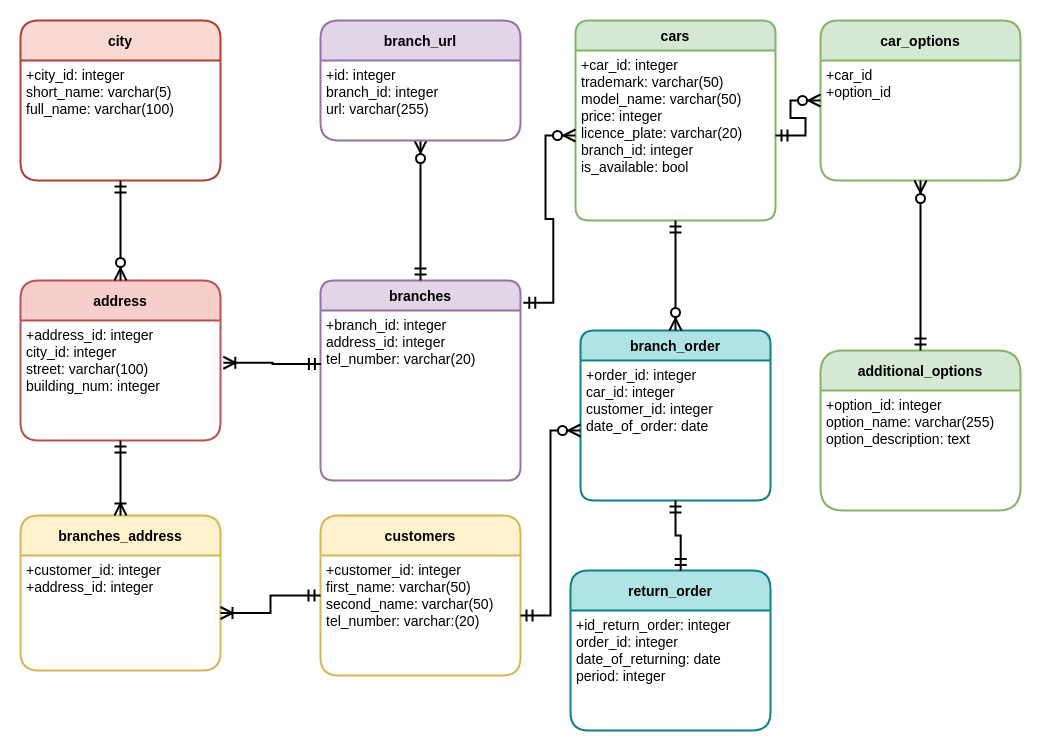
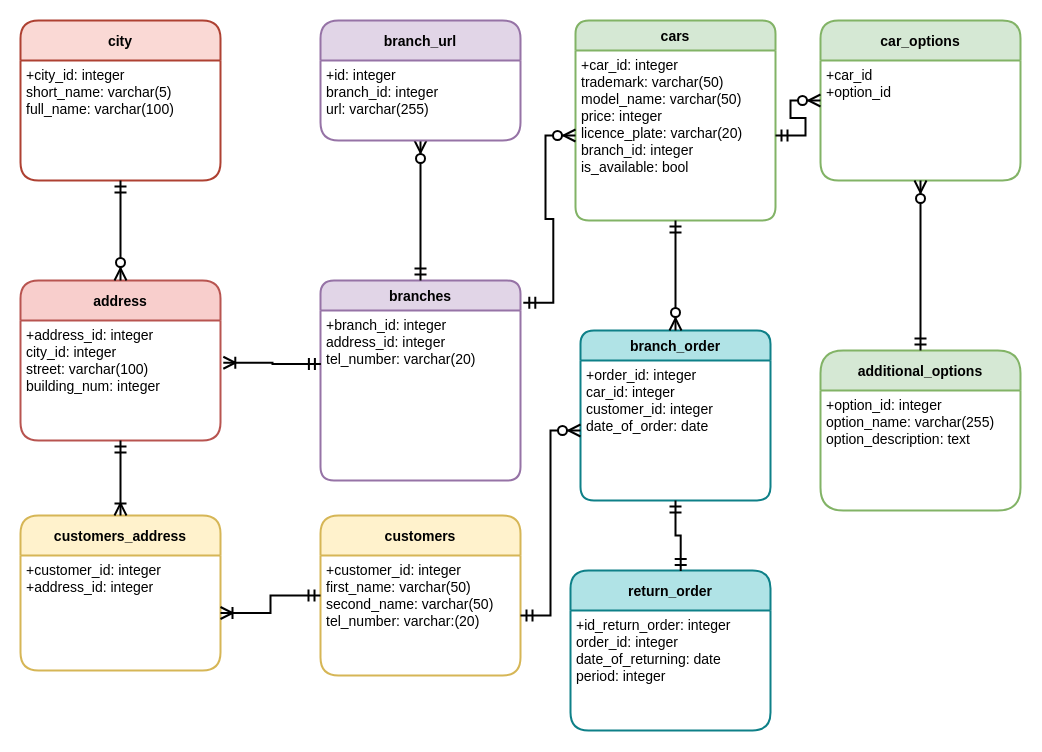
(120, 536) -> (120, 536)
